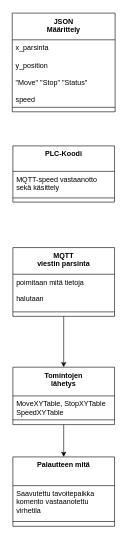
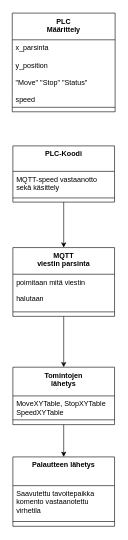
(64, 20) -> (64, 20)
none -> (64, 242)
(55, 282) -> (54, 282)
(64, 466) -> (64, 466)
